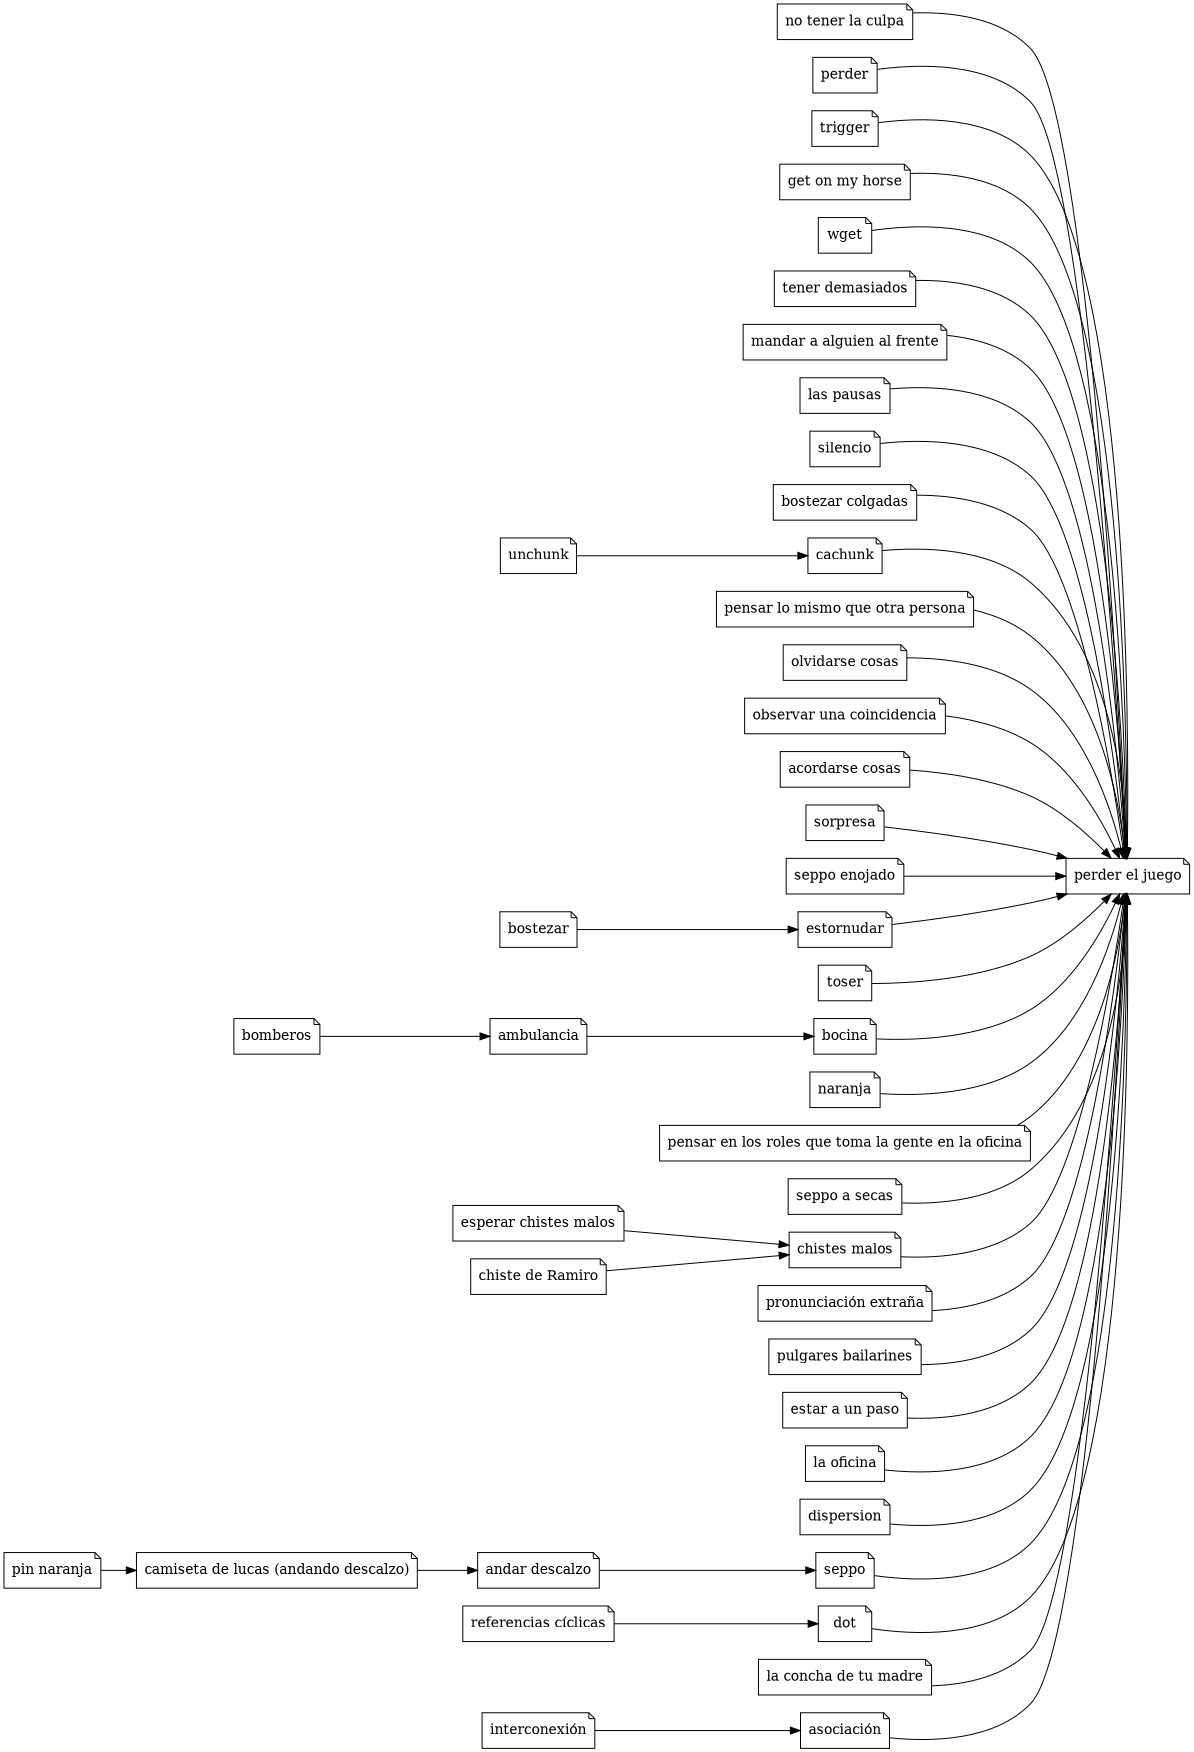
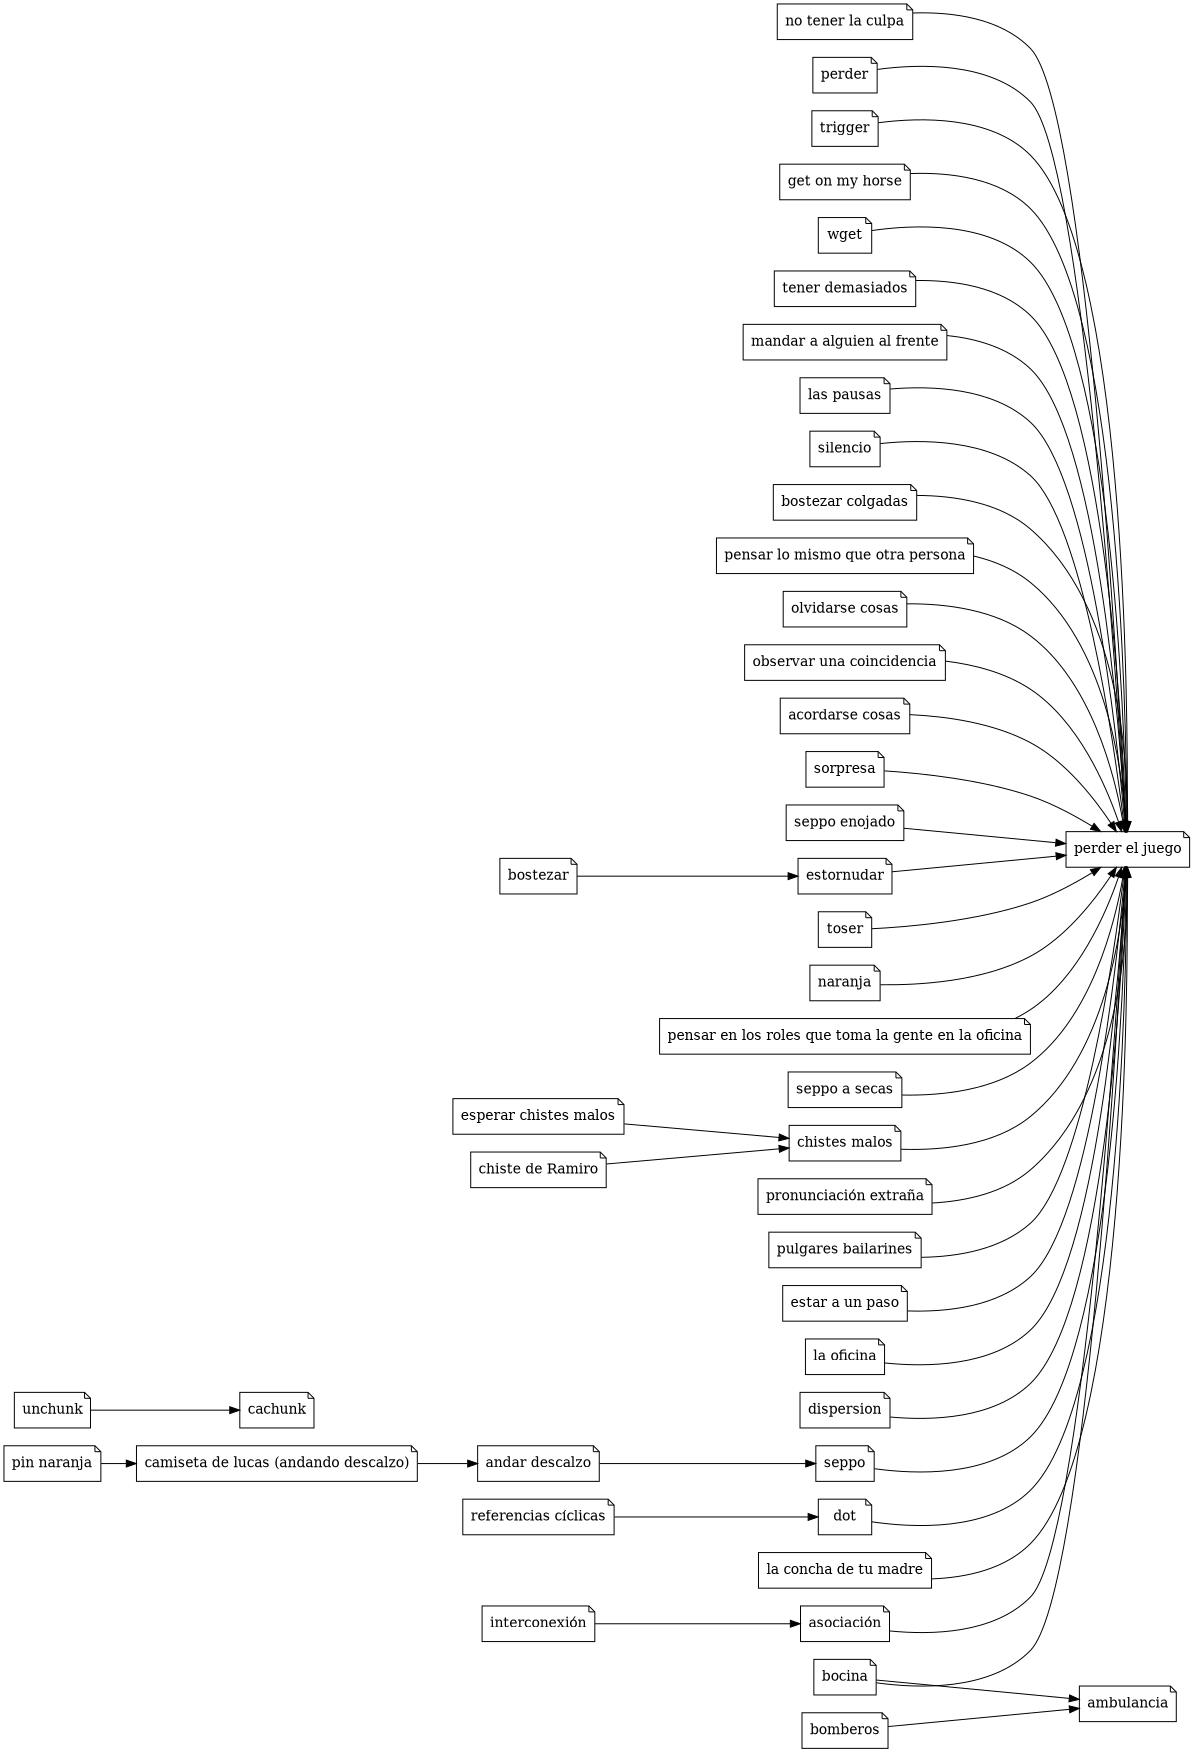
(1073, 634) -> none
(695, 1036) -> (973, 1689)
